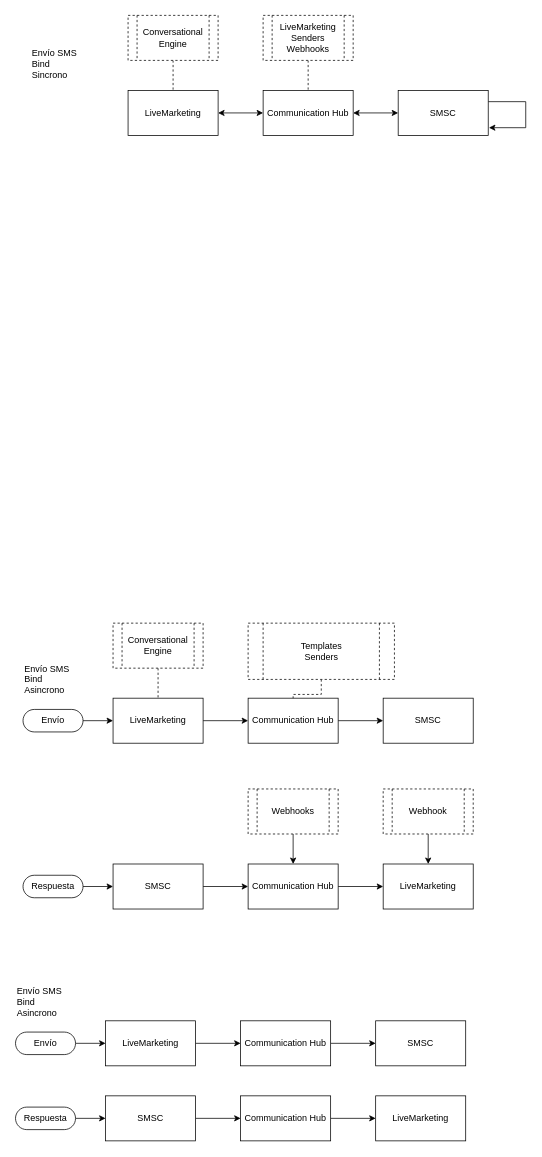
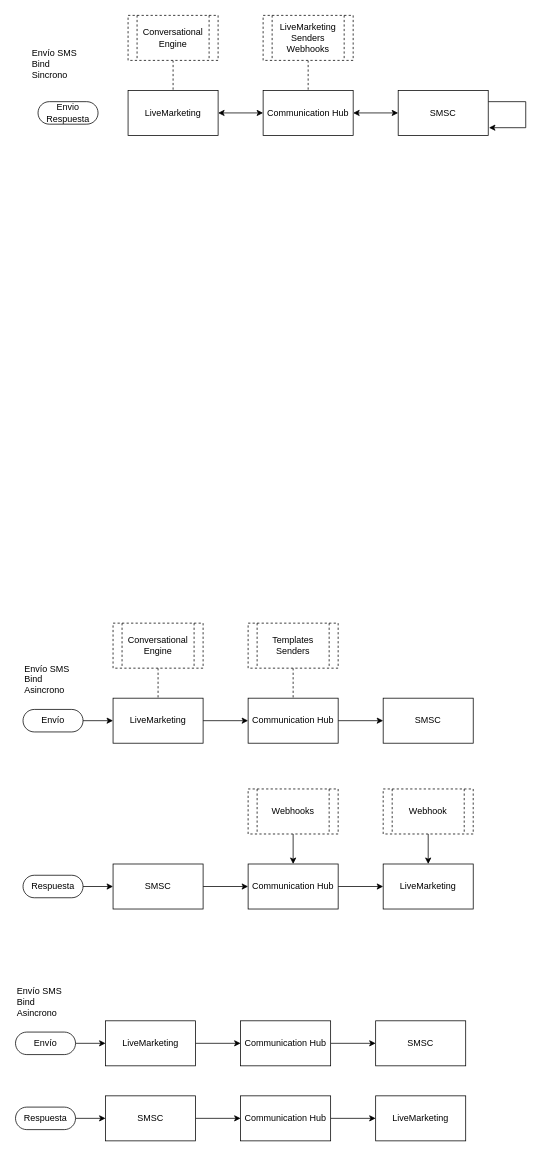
none -> (68, 113)
(321, 651) -> (293, 645)
